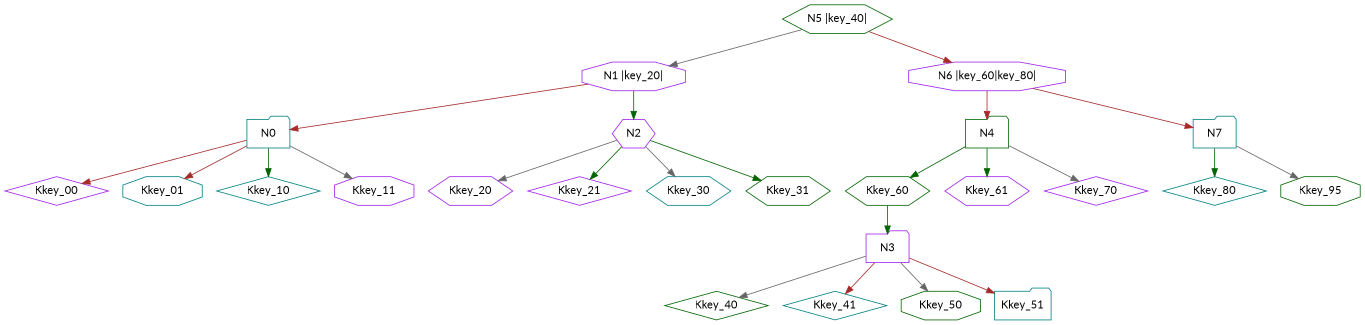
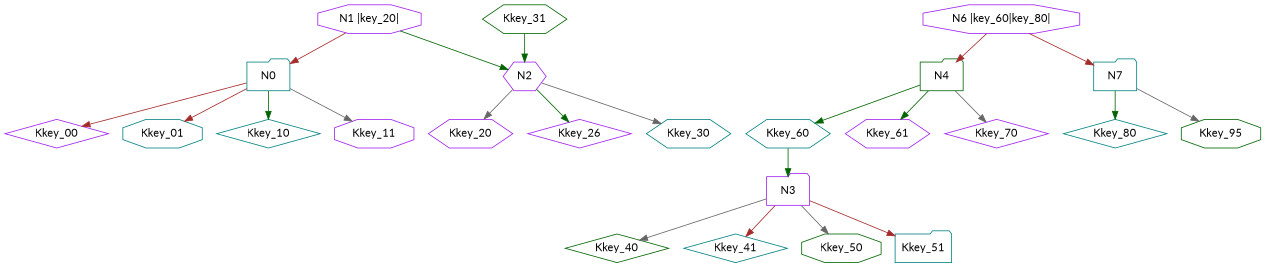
(837, 19) -> none
(702, 159) -> (525, 44)
(580, 191) -> (580, 134)
(888, 191) -> (788, 134)
